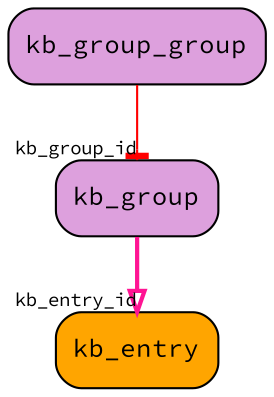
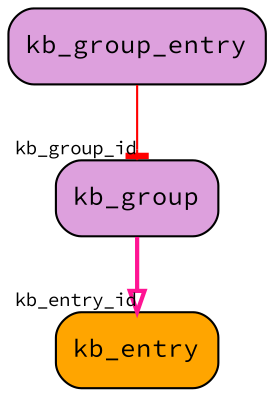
(137, 46) -> (137, 46)
